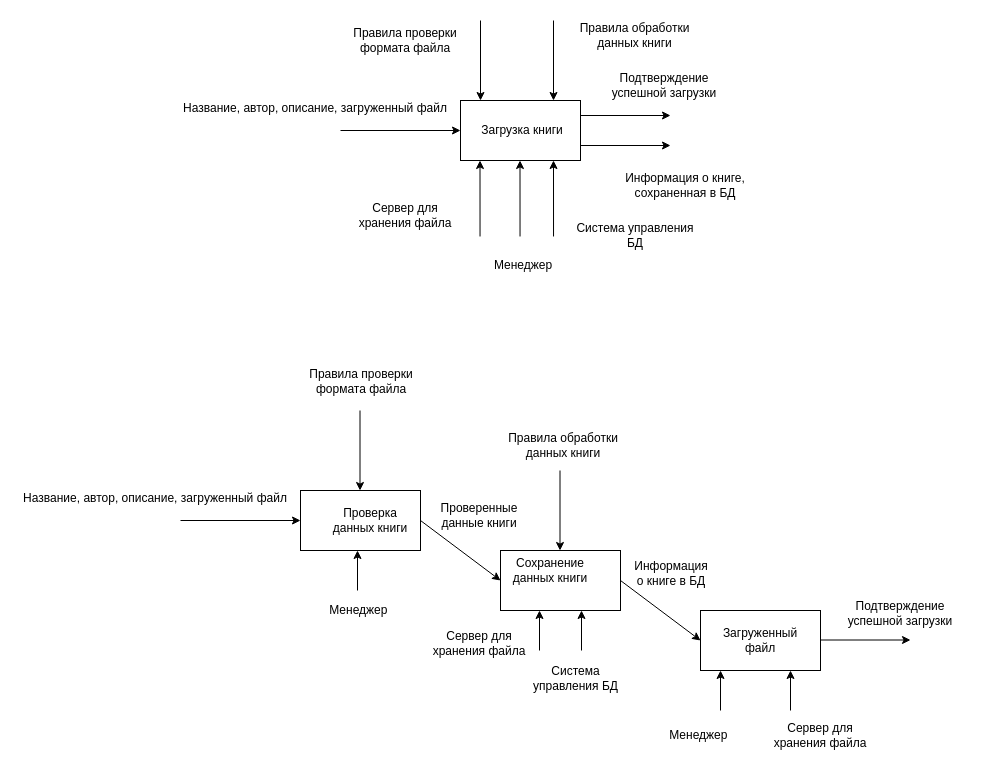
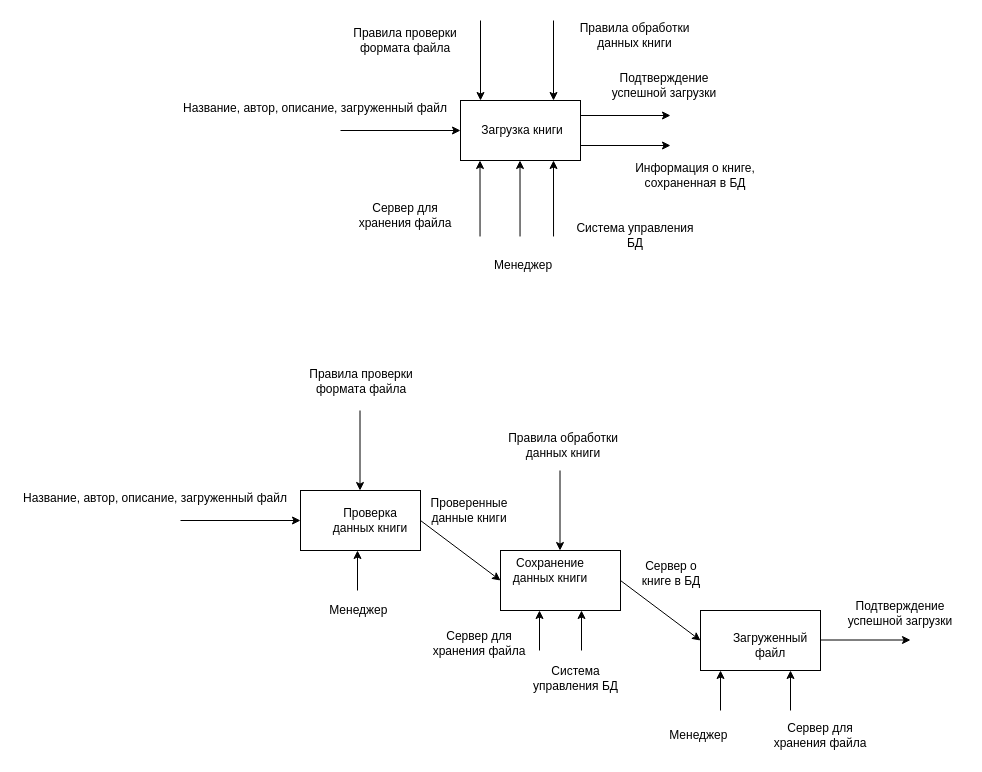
(686, 186) -> (696, 176)
(480, 516) -> (470, 511)
(672, 574) -> (672, 574)
(761, 641) -> (771, 646)
